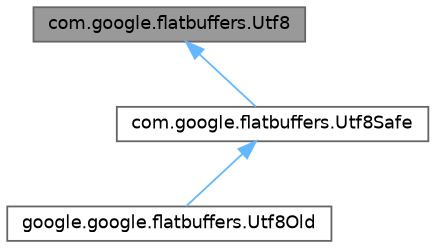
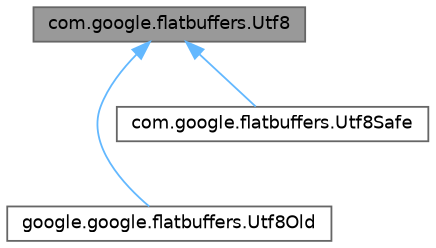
(214, 180) -> (98, 133)
